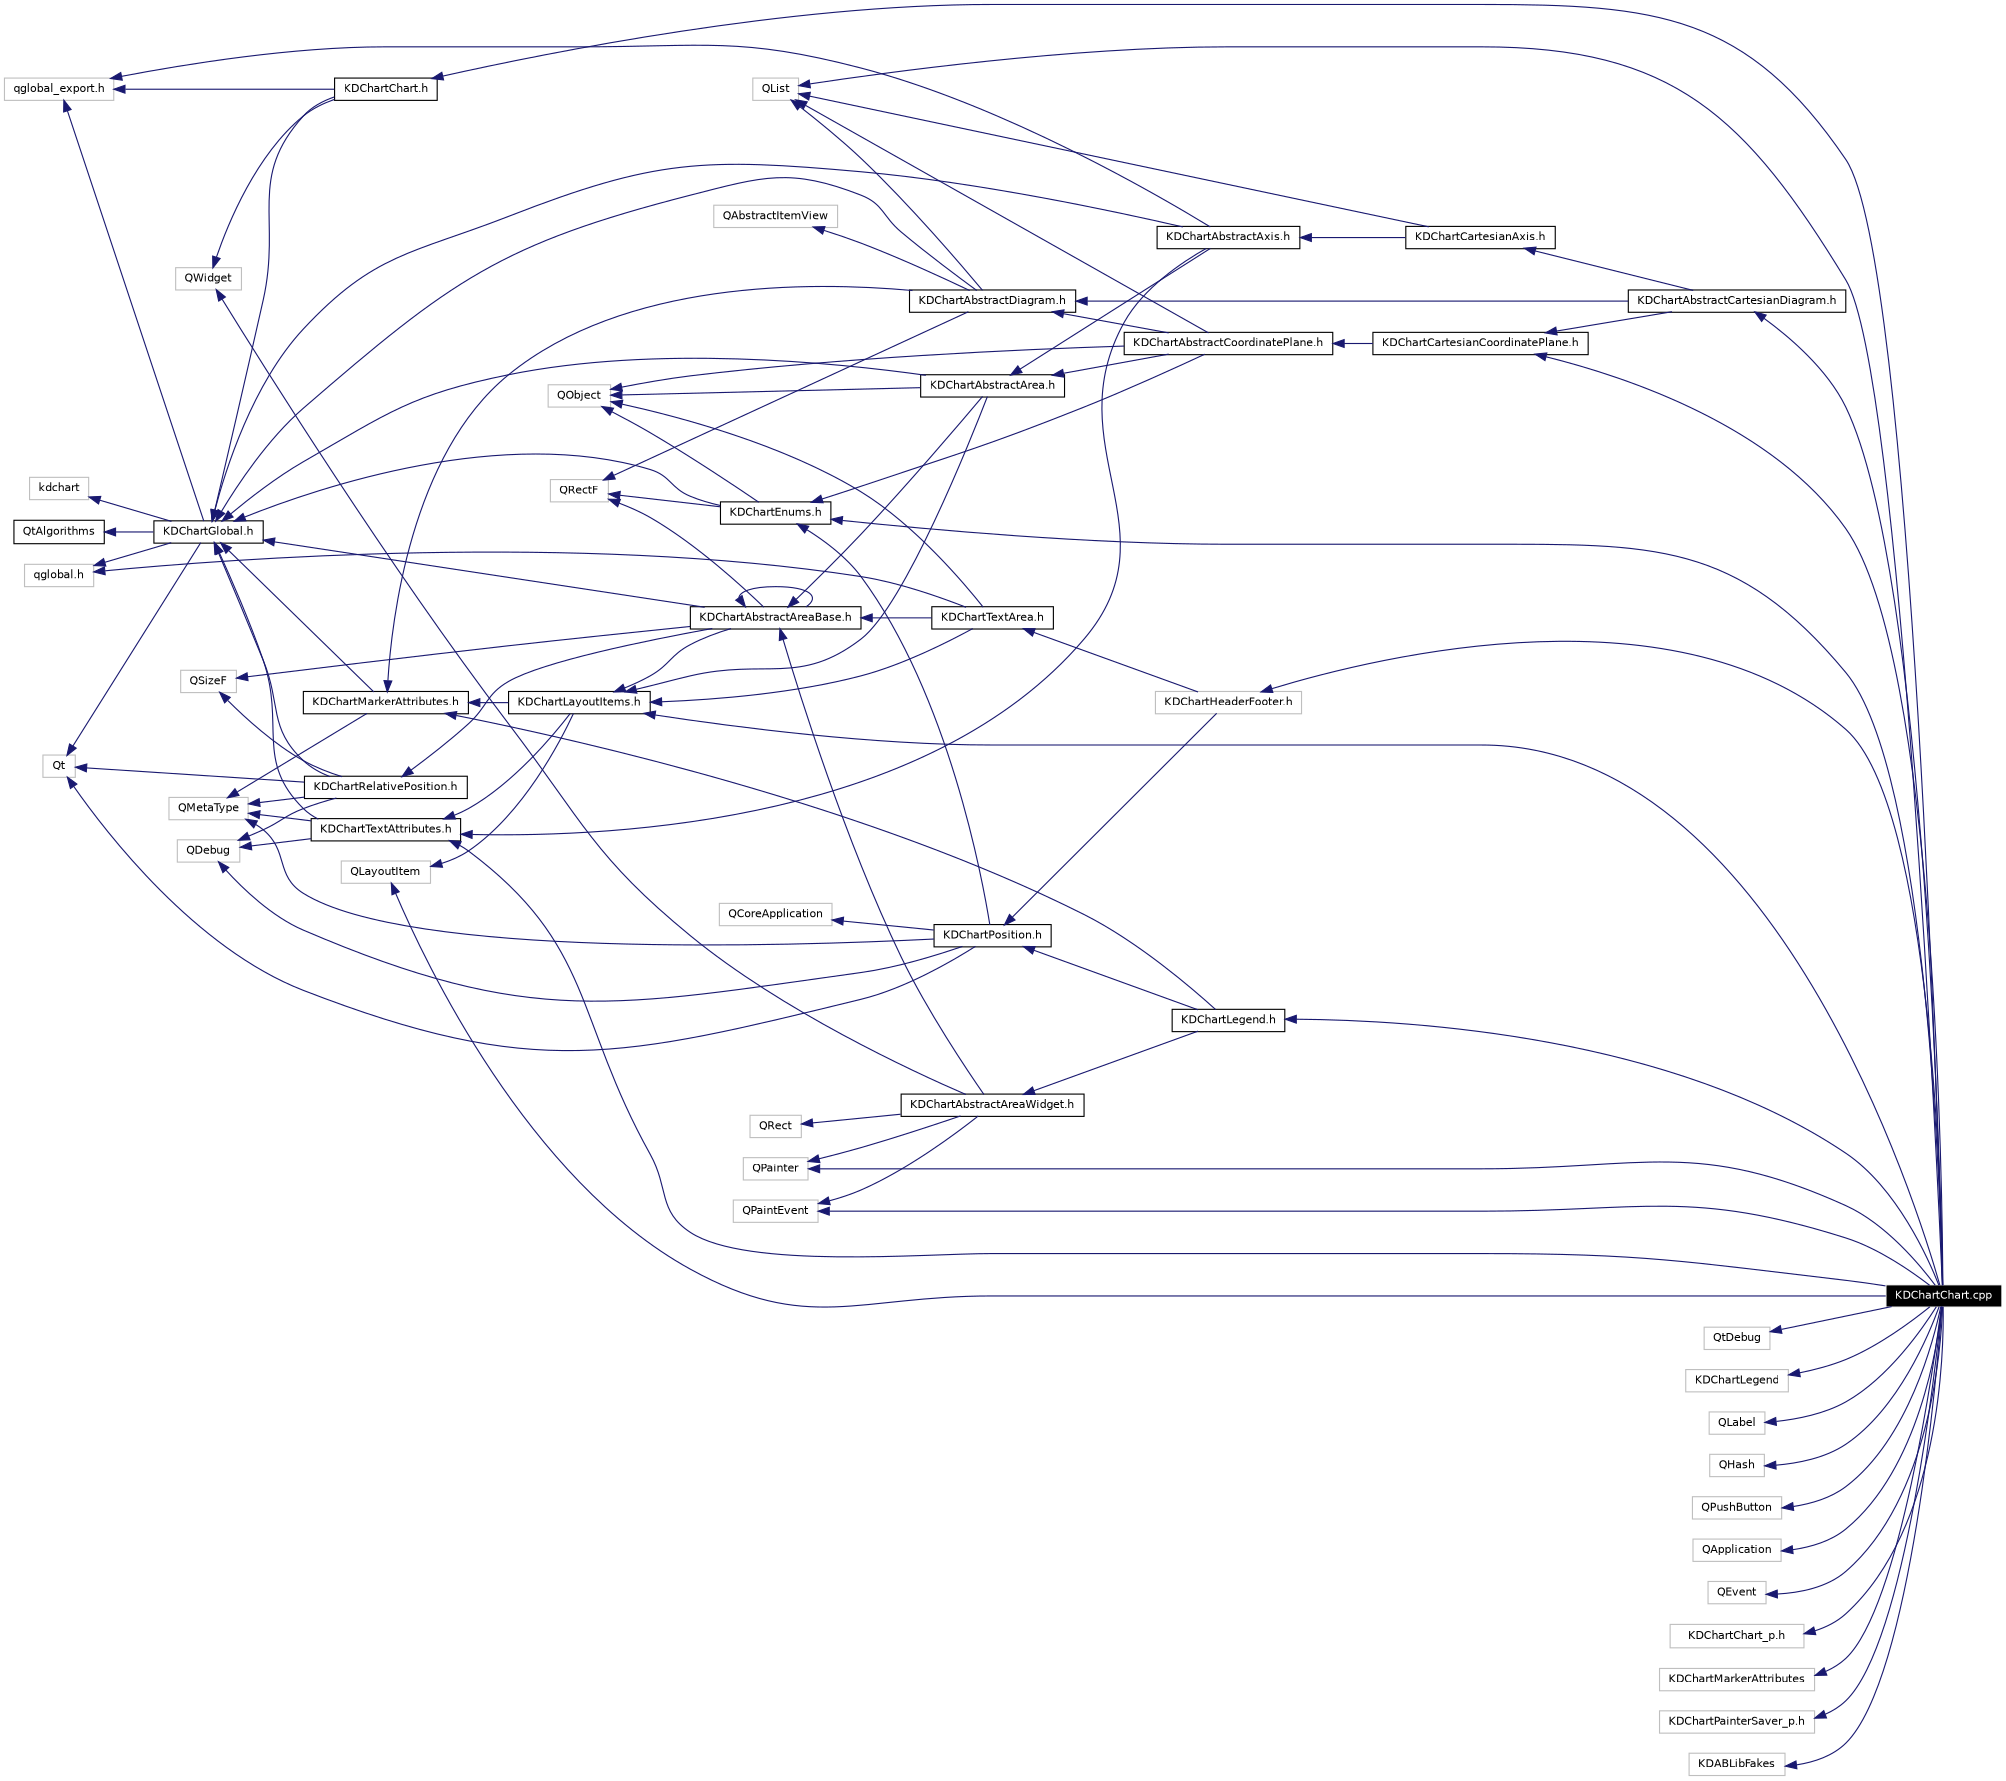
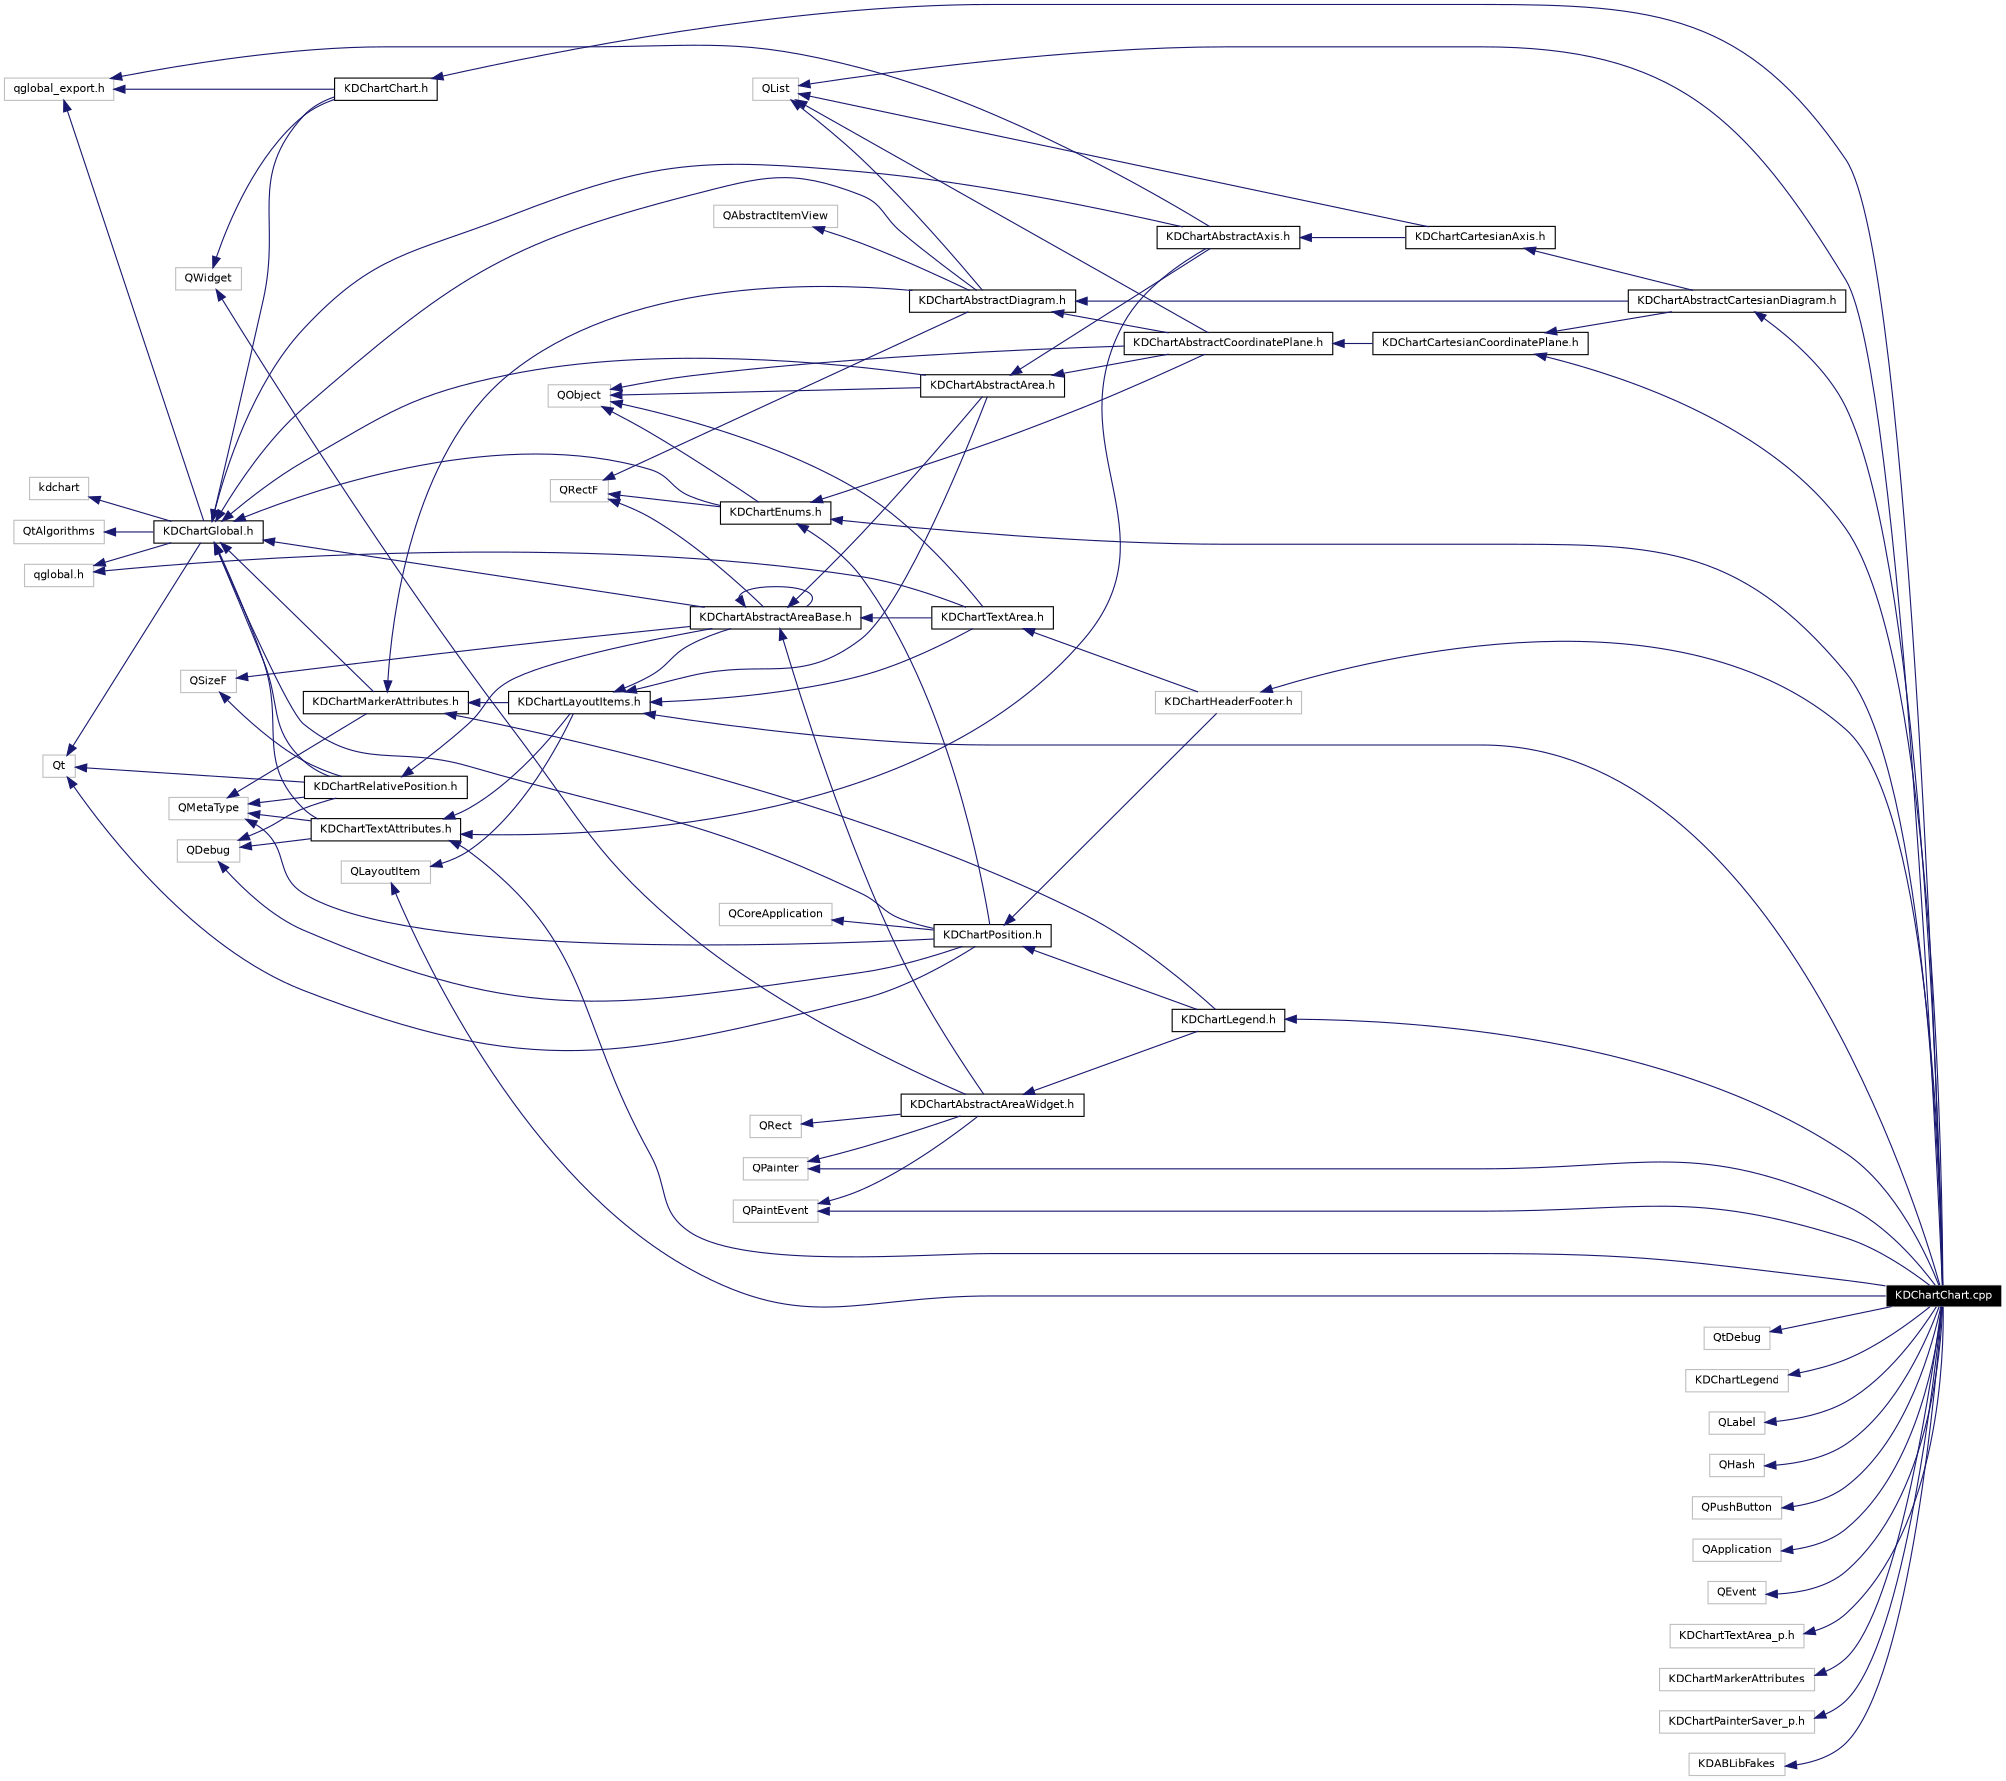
(59, 532) -> (59, 532)
none -> (490, 772)
(1737, 1636) -> (1737, 1636)
